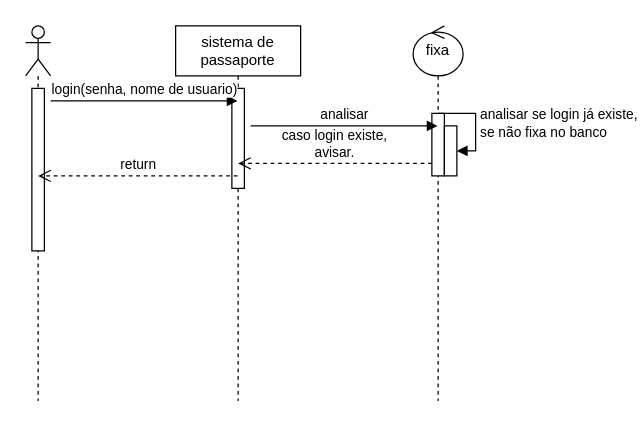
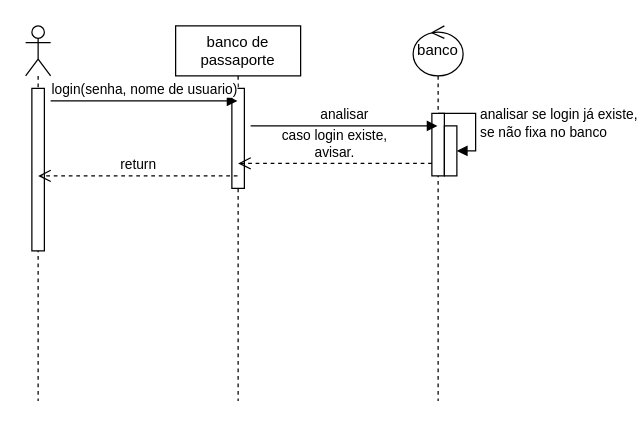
(238, 51) -> (238, 51)
(438, 51) -> (438, 51)
